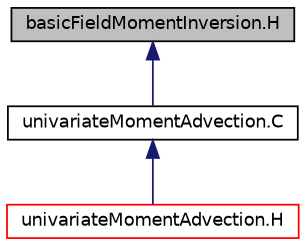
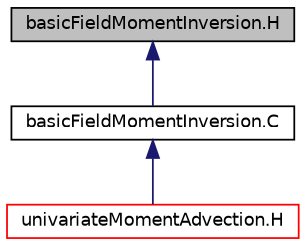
(153, 123) -> (153, 123)
